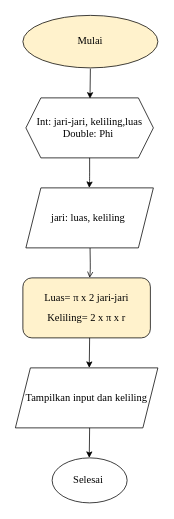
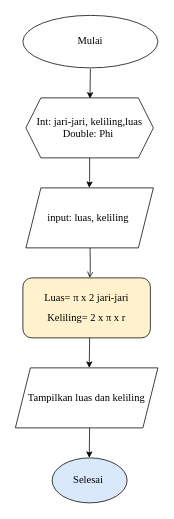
(90, 42) -> (90, 42)
(90, 218) -> (90, 218)
(87, 398) -> (87, 398)
(90, 480) -> (90, 480)
